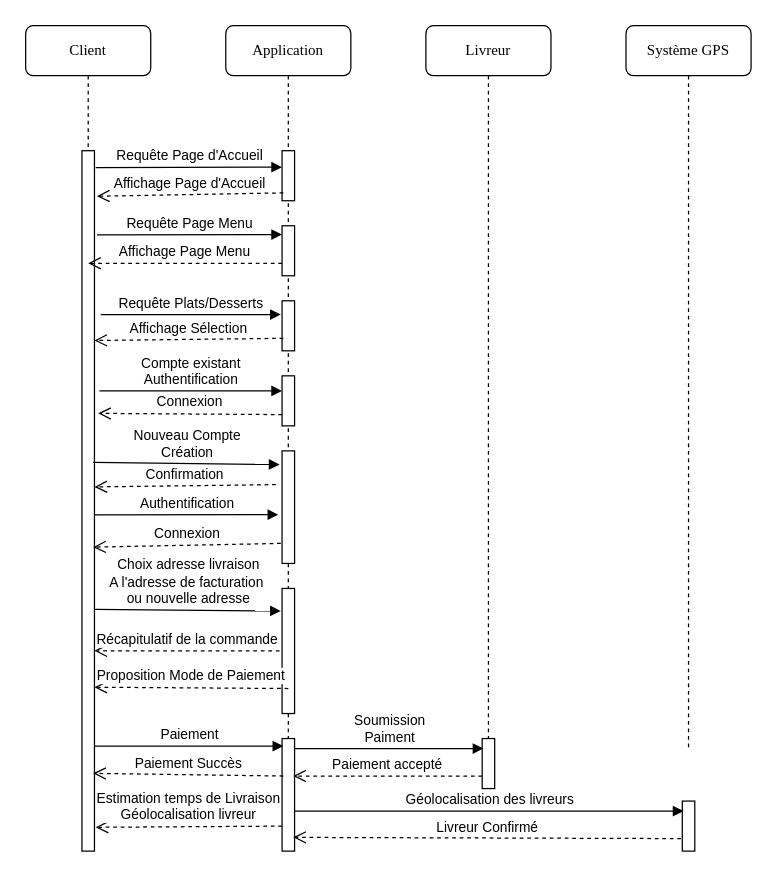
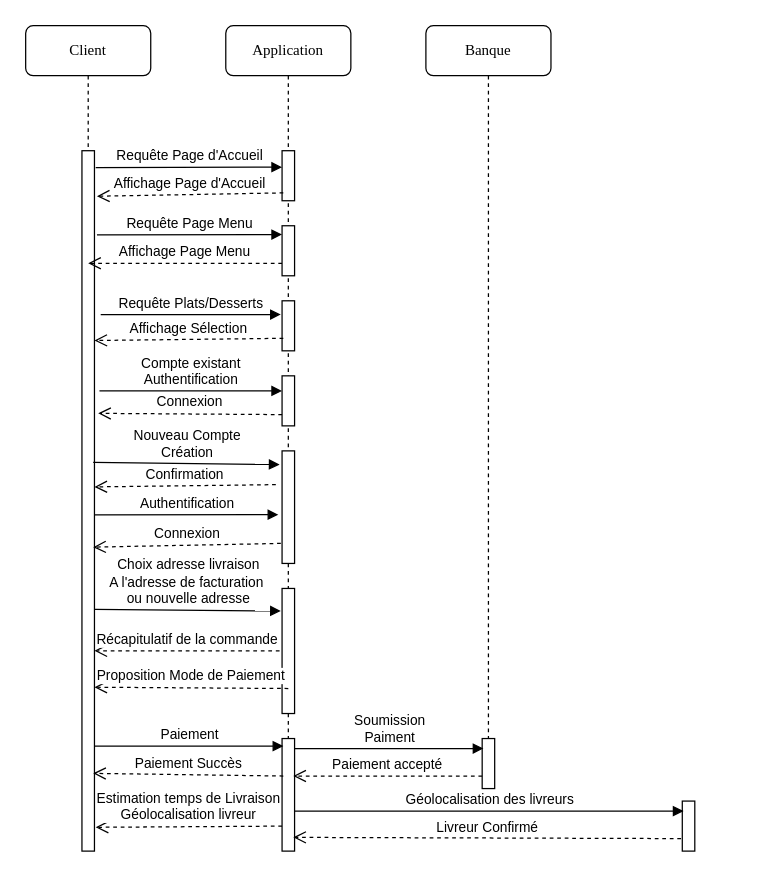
(488, 51) -> (488, 51)
(688, 388) -> none
